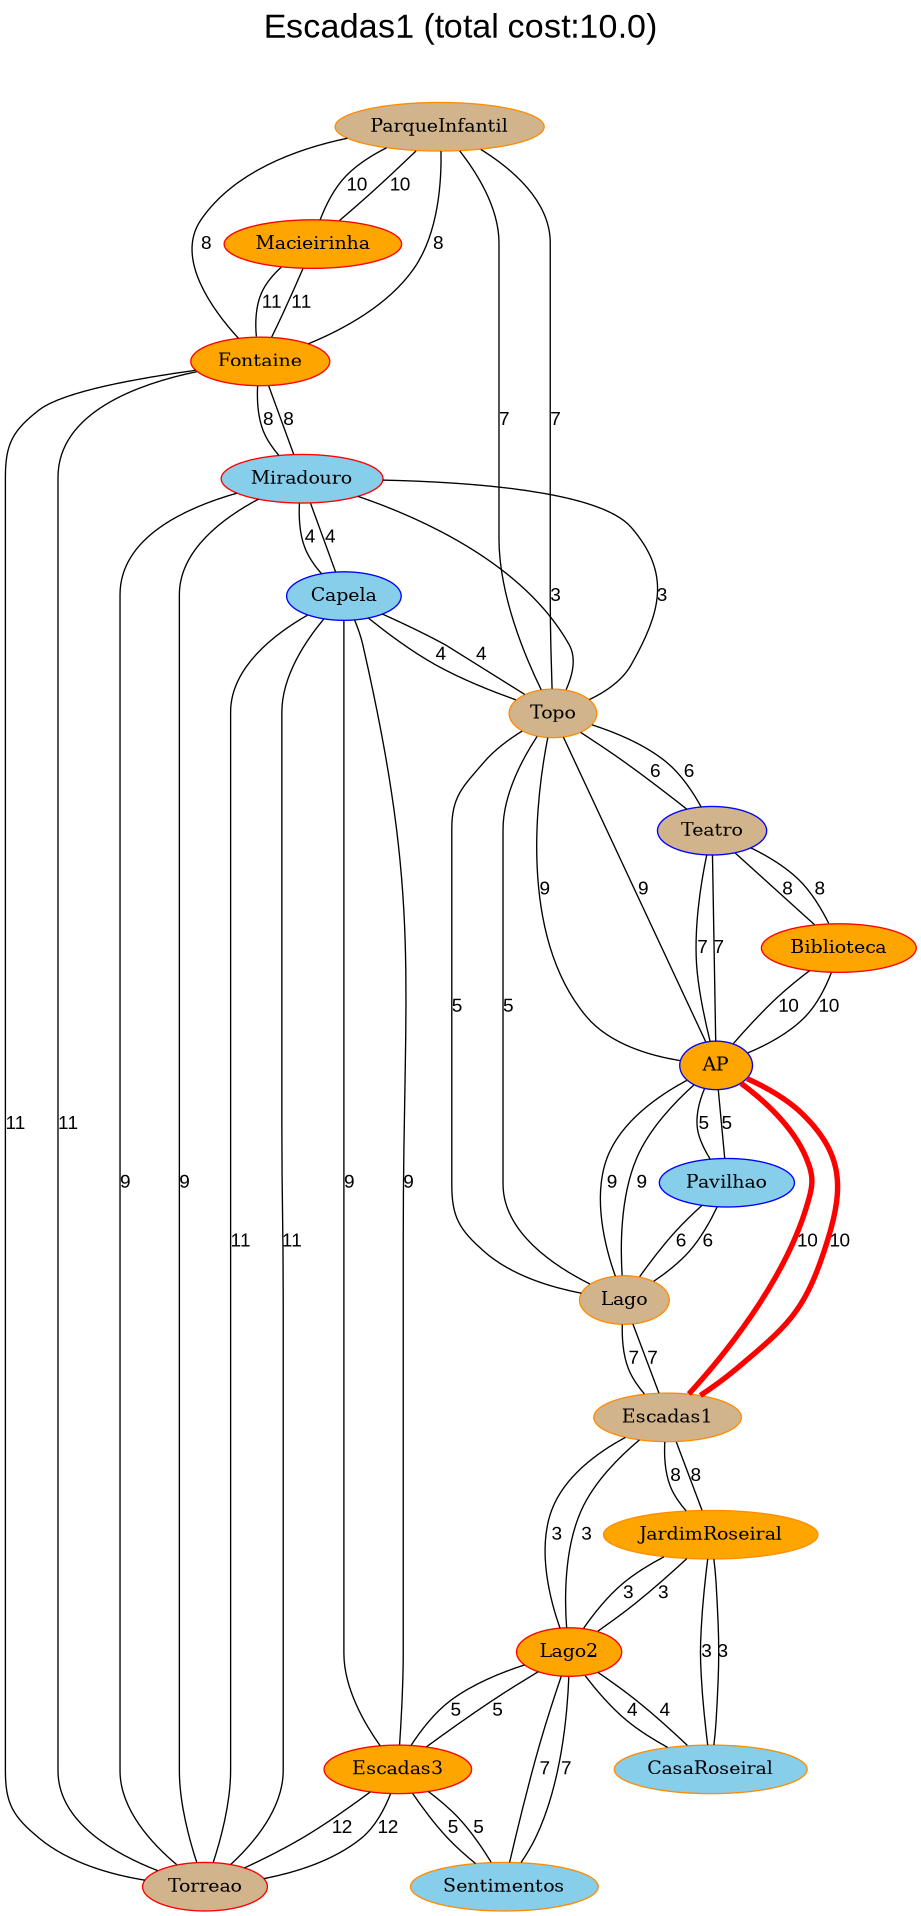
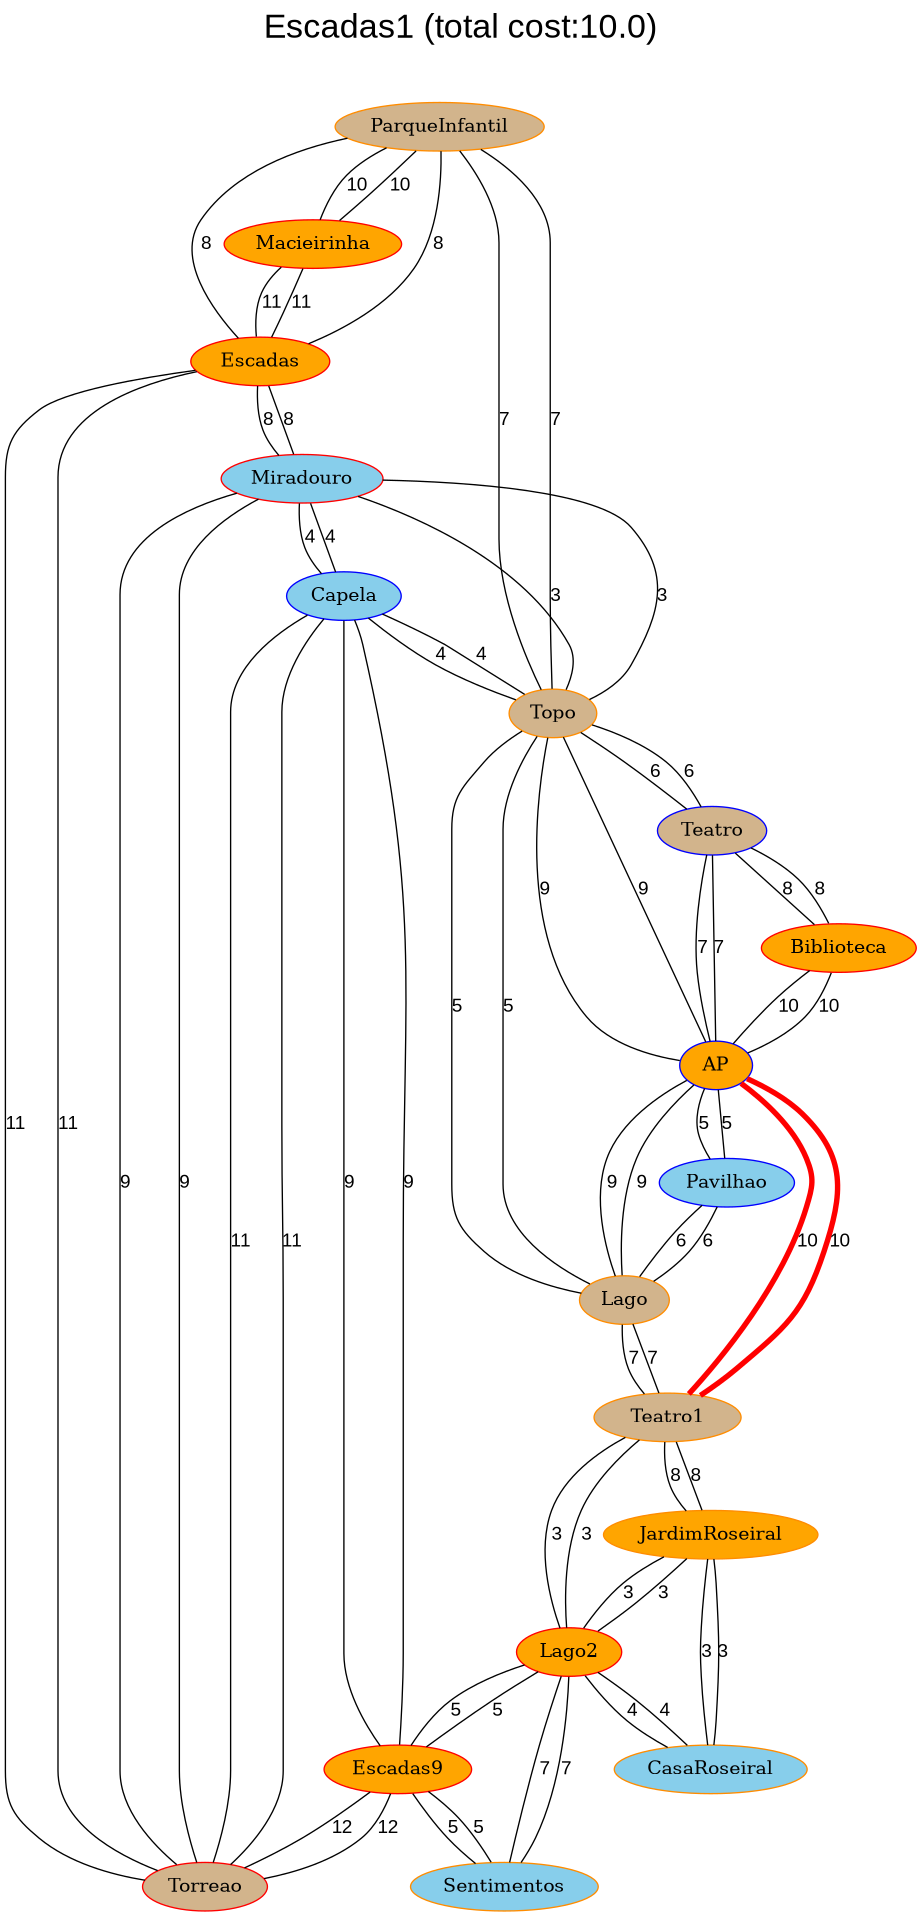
(260, 361) -> (260, 361)
(668, 1417) -> (668, 1417)
(398, 1769) -> (398, 1769)
